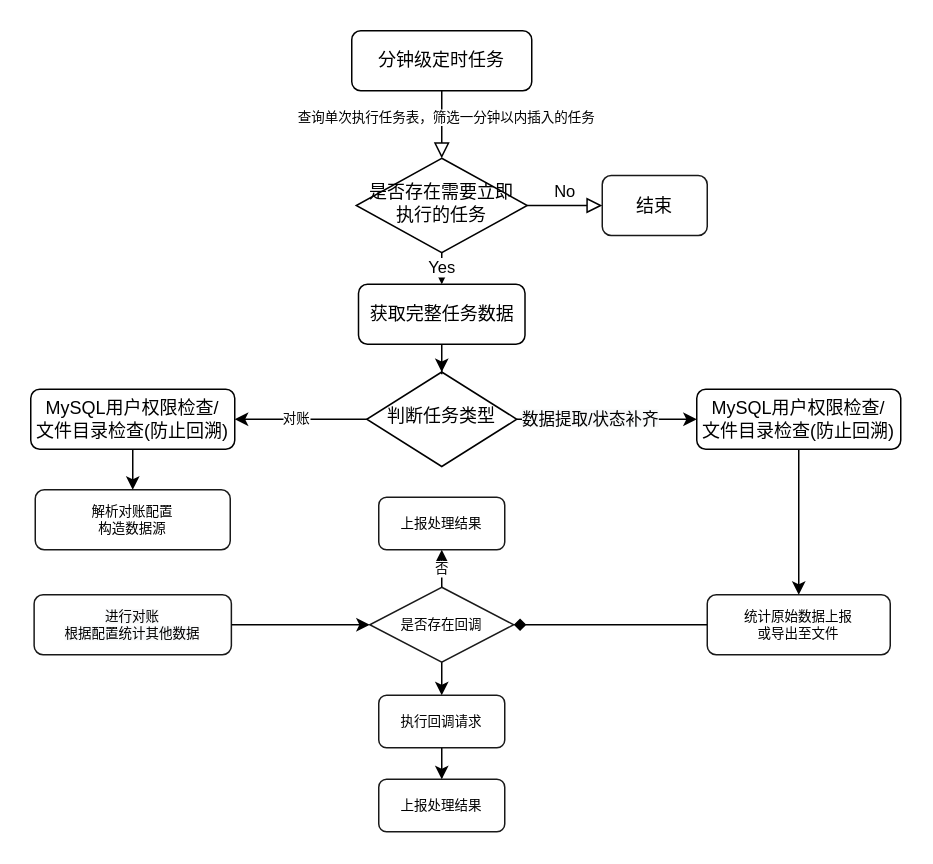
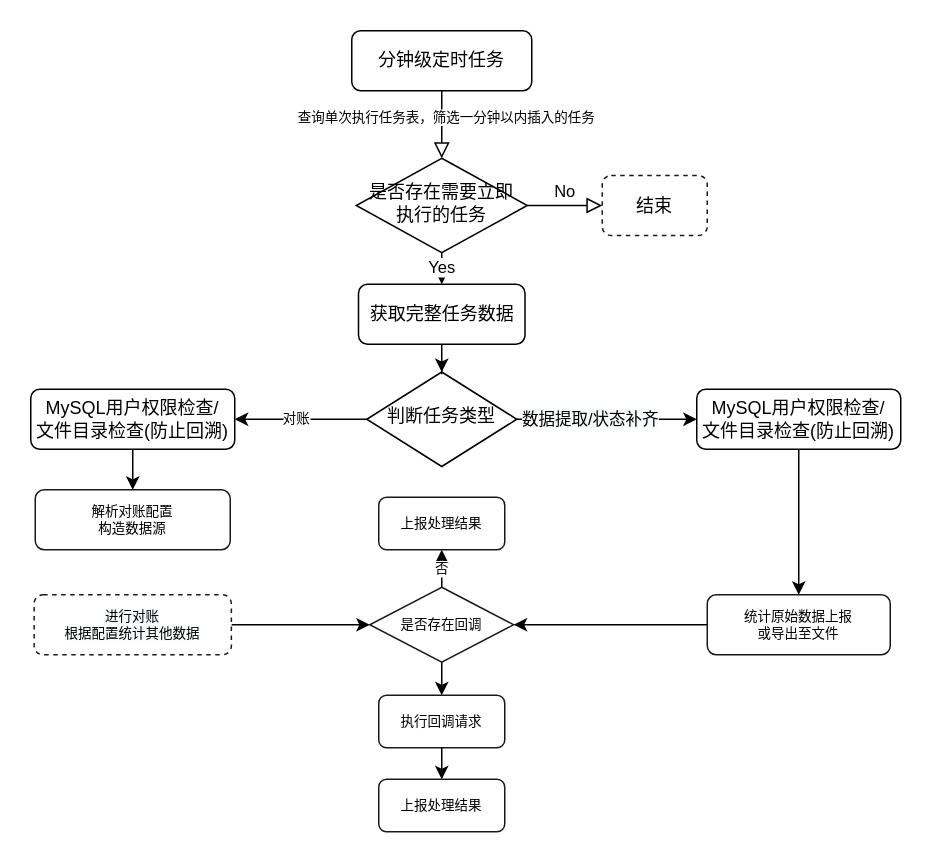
(655, 206) -> (655, 206)
(133, 625) -> (133, 625)
(526, 625) -> (525, 625)
